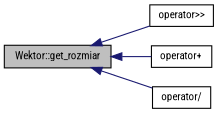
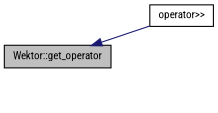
(58, 57) -> (58, 57)
(182, 57) -> none
(182, 98) -> none
